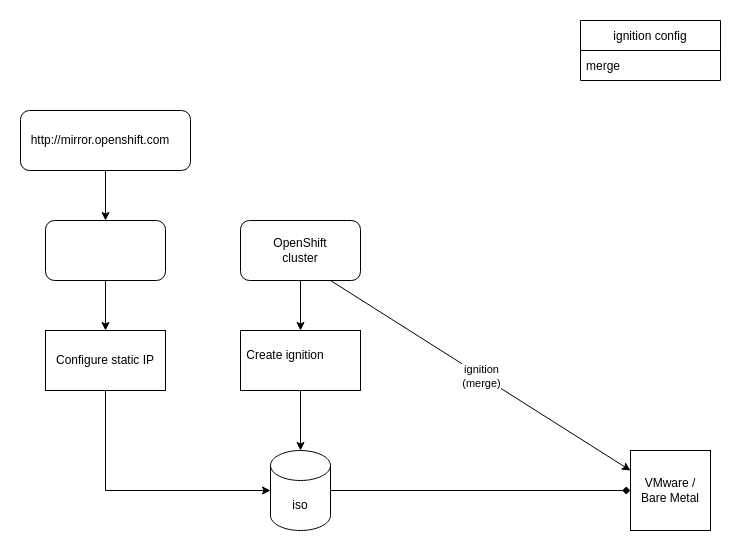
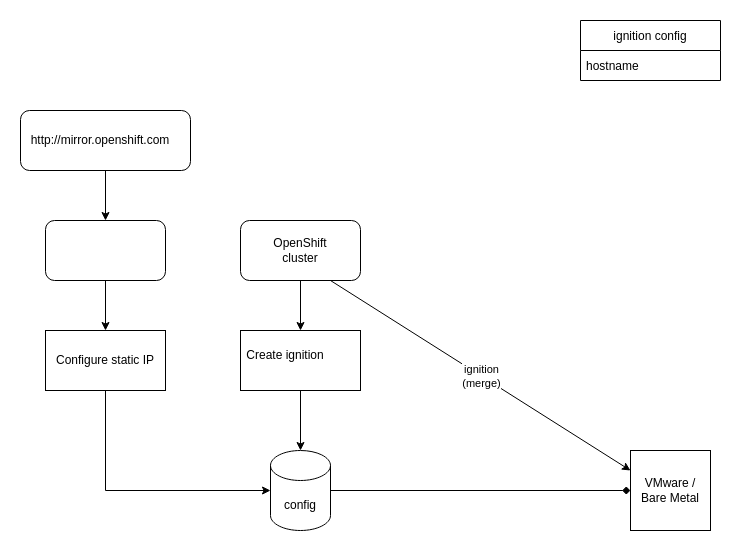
(603, 66) -> (613, 66)
(301, 506) -> (301, 506)
